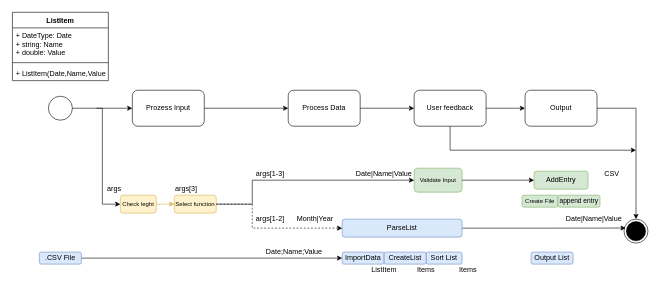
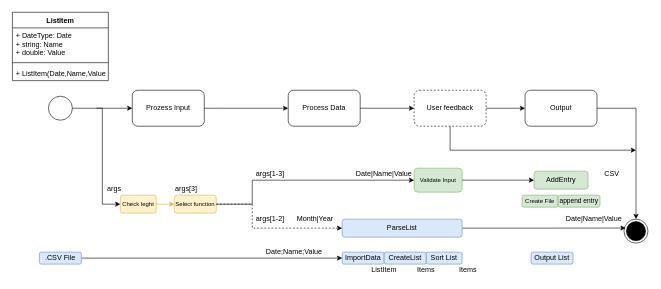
(450, 108) -> (450, 108)
